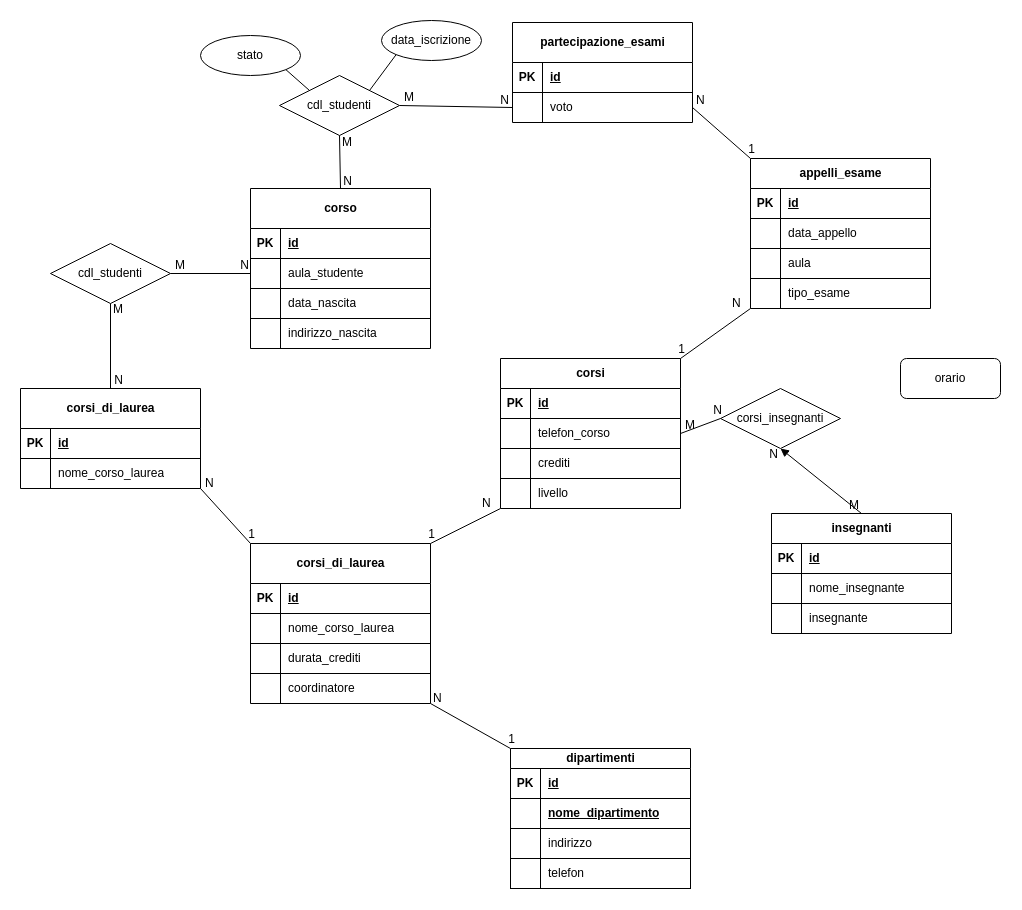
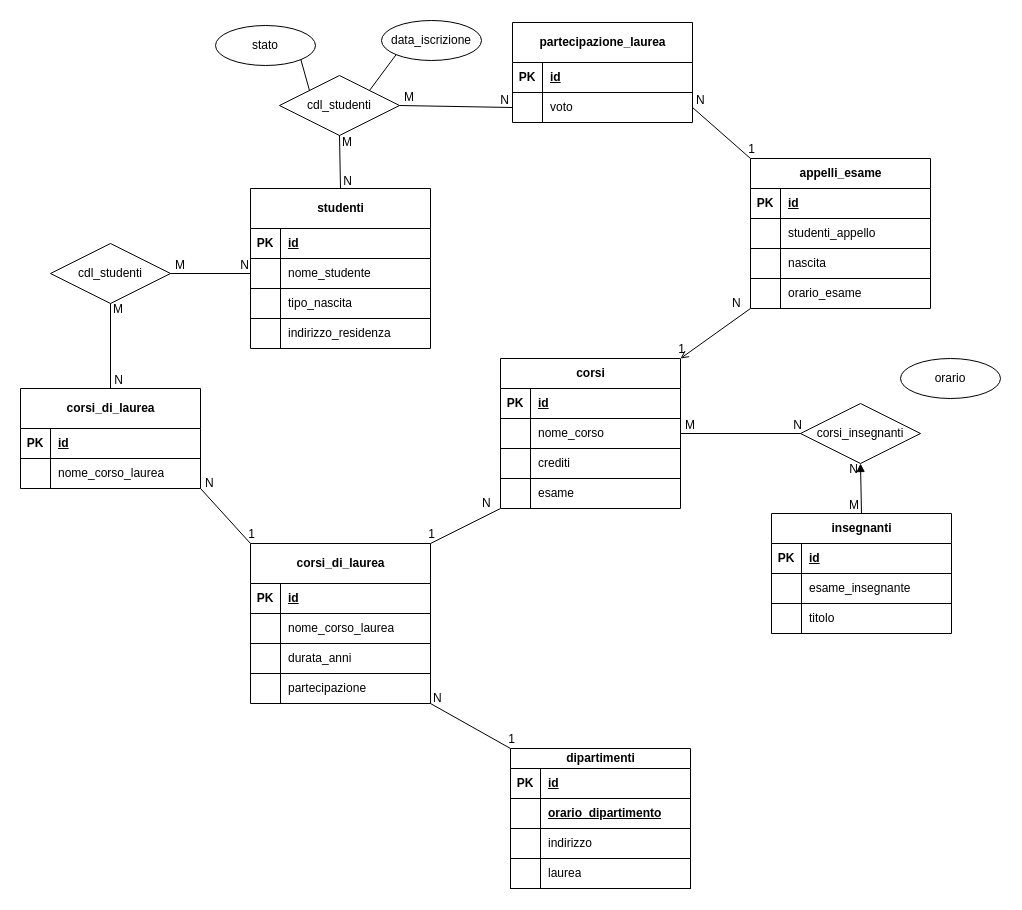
(603, 43) -> (603, 43)
(251, 56) -> (266, 46)
(341, 209) -> (341, 209)
(826, 234) -> (838, 234)
(800, 264) -> (810, 264)
(331, 274) -> (332, 274)
(821, 294) -> (827, 294)
(327, 304) -> (326, 304)
(339, 334) -> (346, 334)
(685, 356) -> (685, 355)
(951, 379) -> (951, 379)
(781, 419) -> (861, 434)
(581, 434) -> (572, 434)
(556, 494) -> (555, 494)
(858, 589) -> (862, 589)
(842, 619) -> (827, 619)
(332, 659) -> (324, 659)
(327, 689) -> (332, 689)
(603, 814) -> (608, 814)
(570, 874) -> (567, 874)
